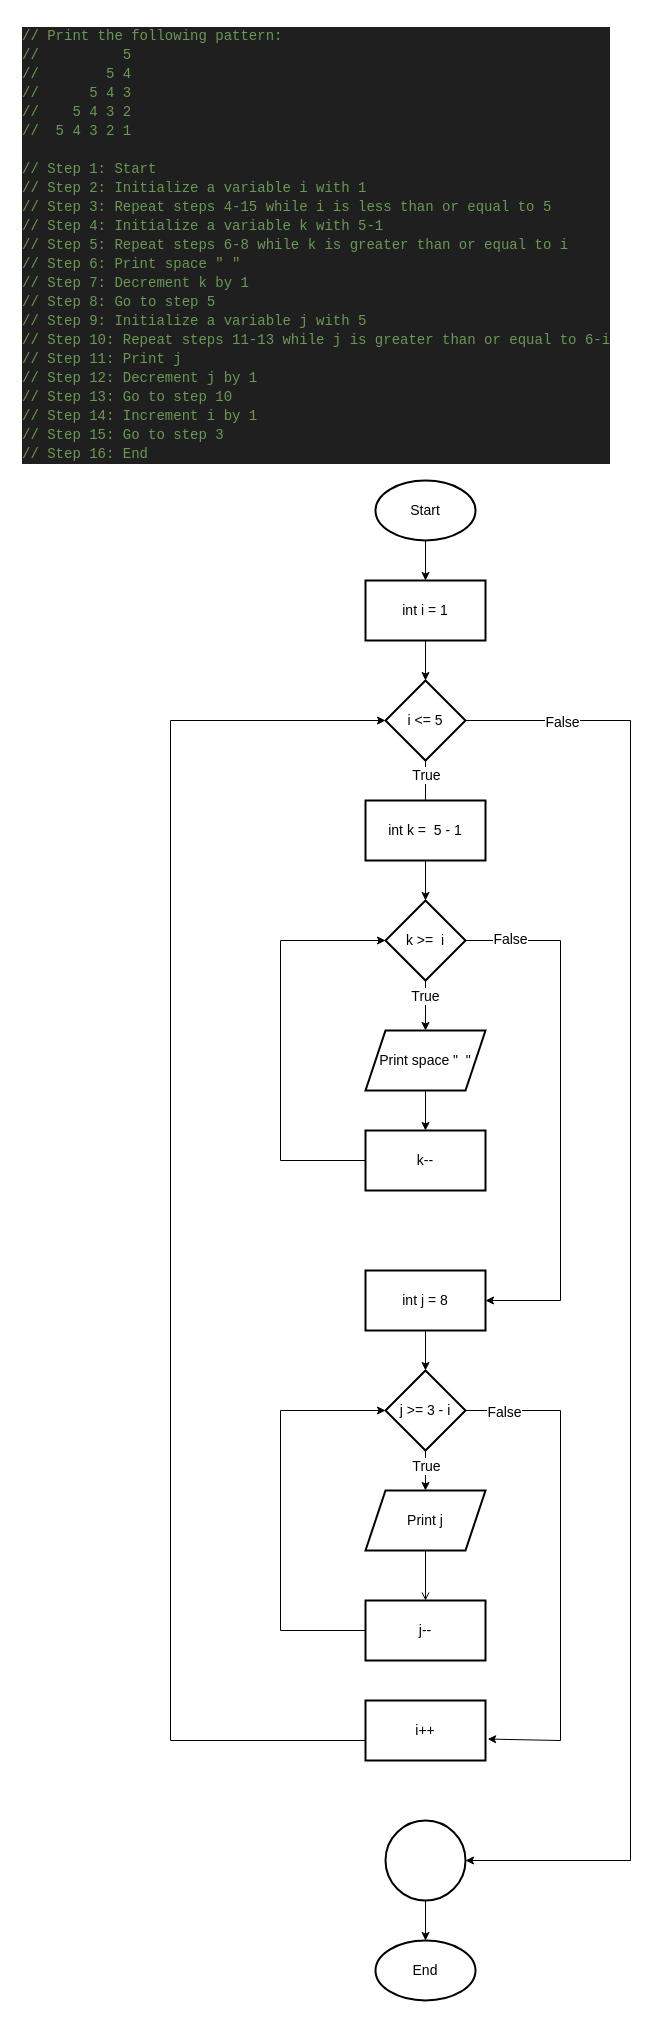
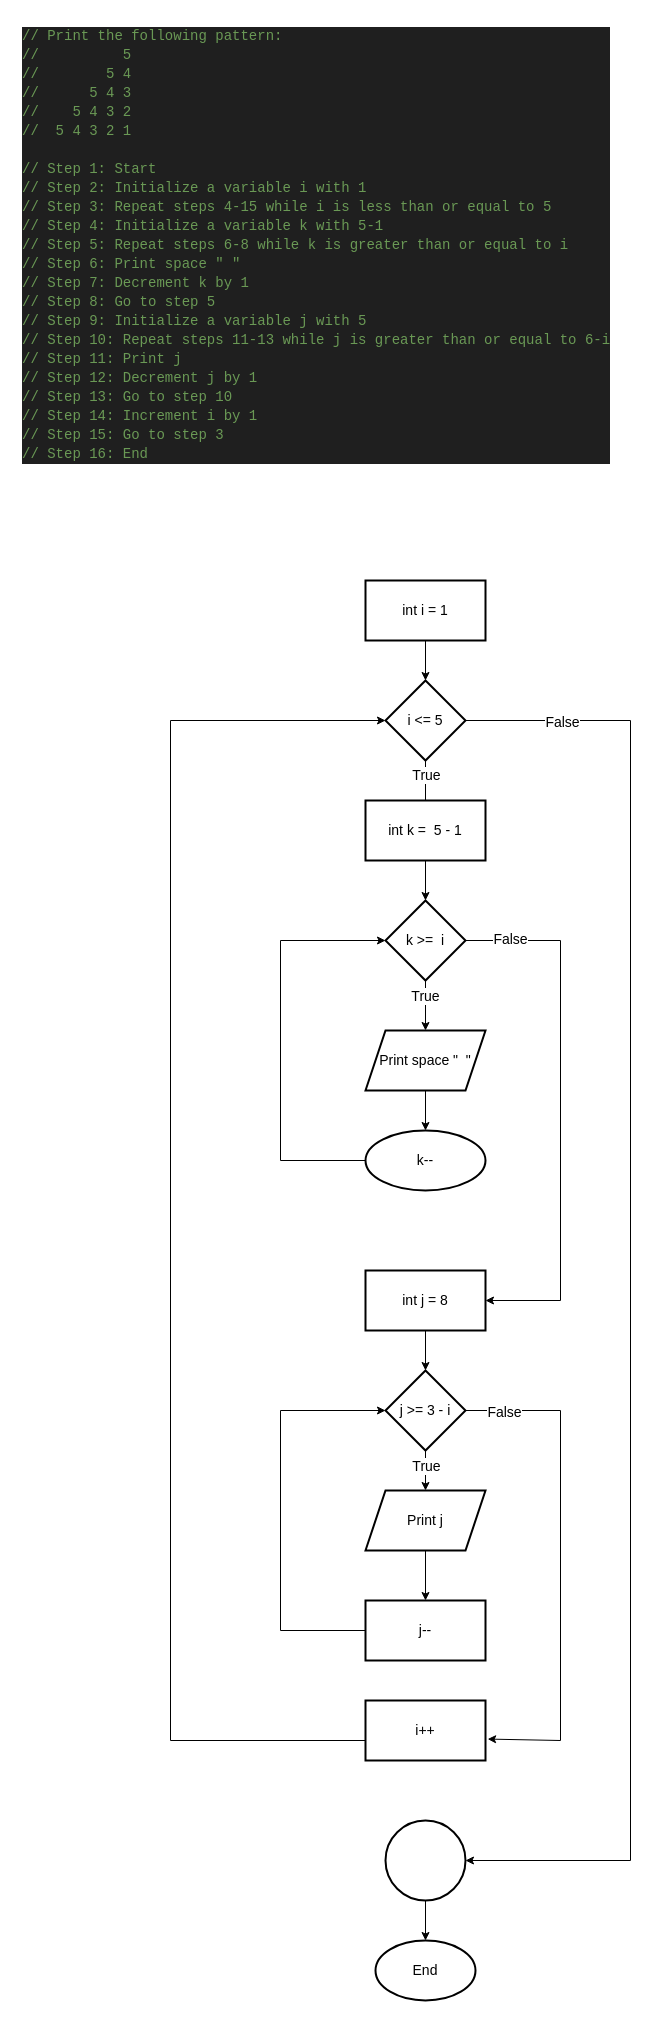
(426, 511) -> none
(426, 557) -> none
(426, 1161) -> (426, 1161)
(426, 1593) -> (426, 1592)
